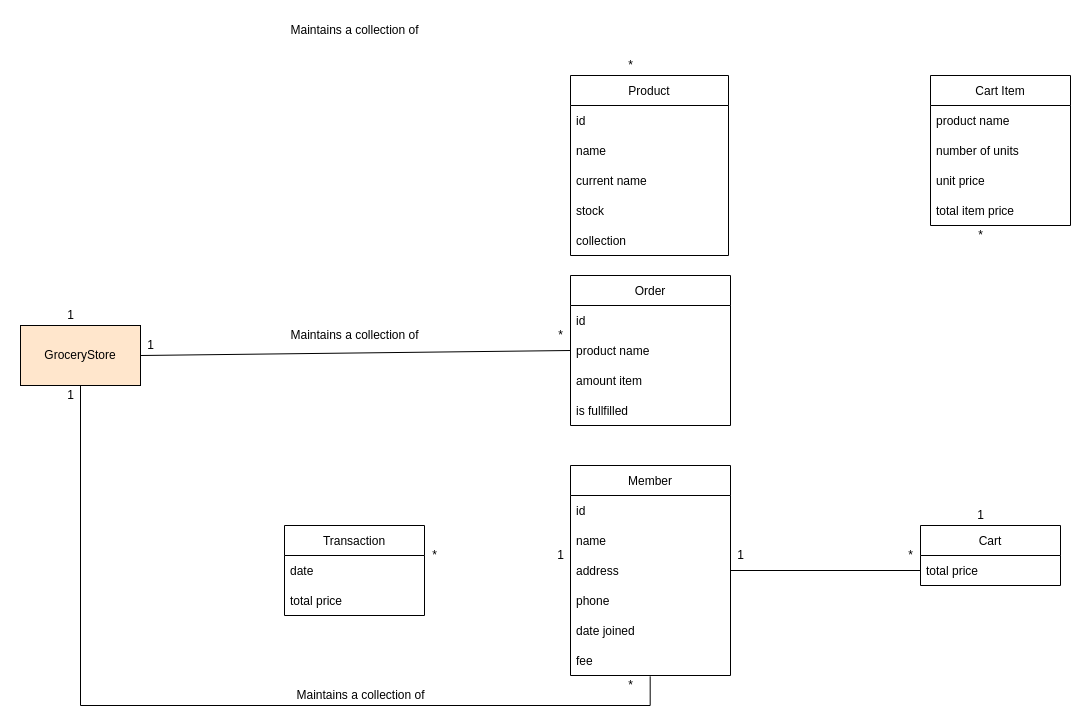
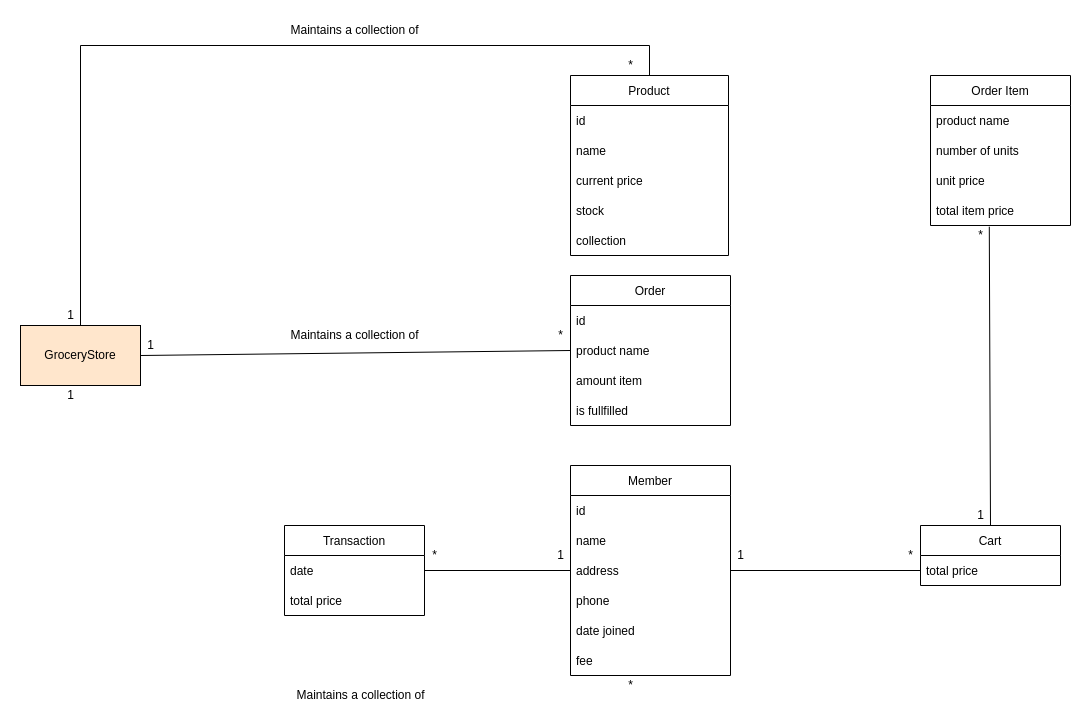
none -> (240, 46)
(1000, 91) -> (1000, 91)
(615, 181) -> (617, 181)
none -> (990, 376)
none -> (497, 571)
(219, 706) -> none
